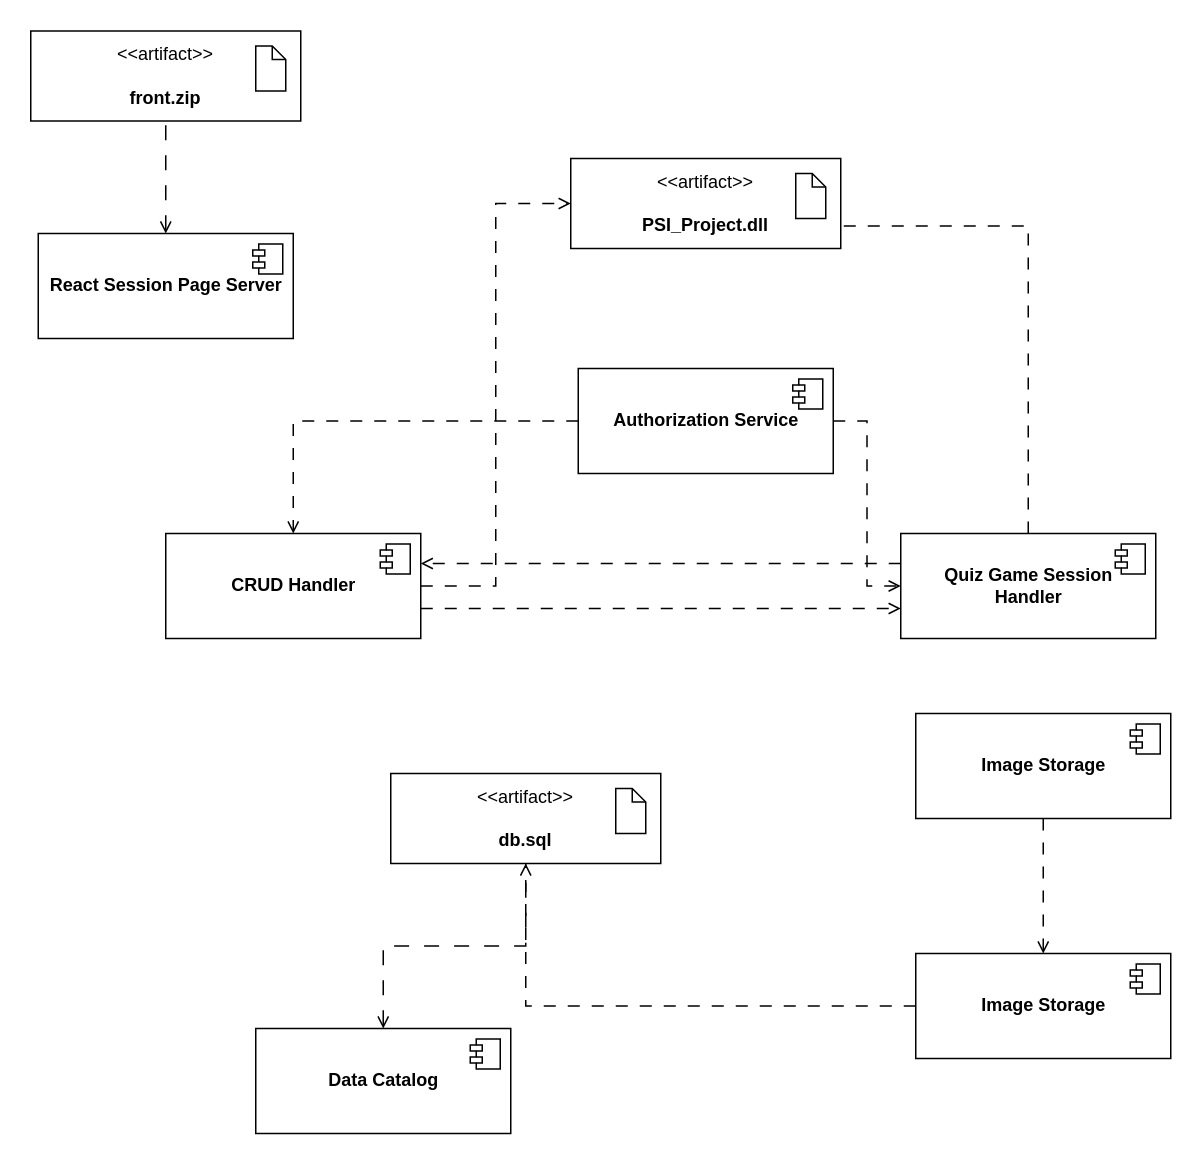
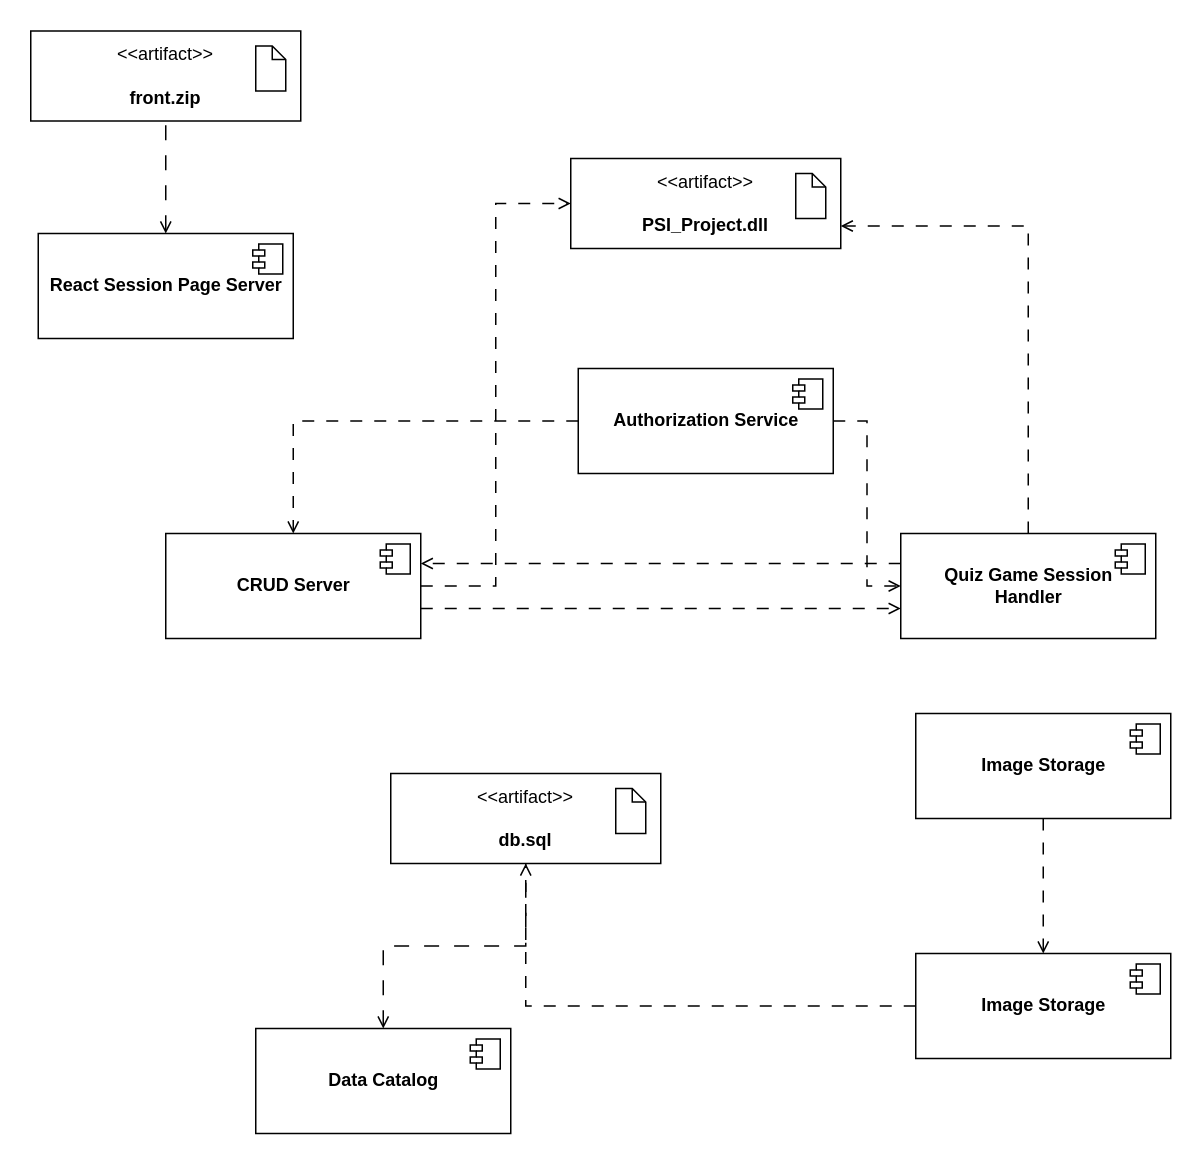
(846, 226) -> (847, 226)
(294, 586) -> (294, 586)
